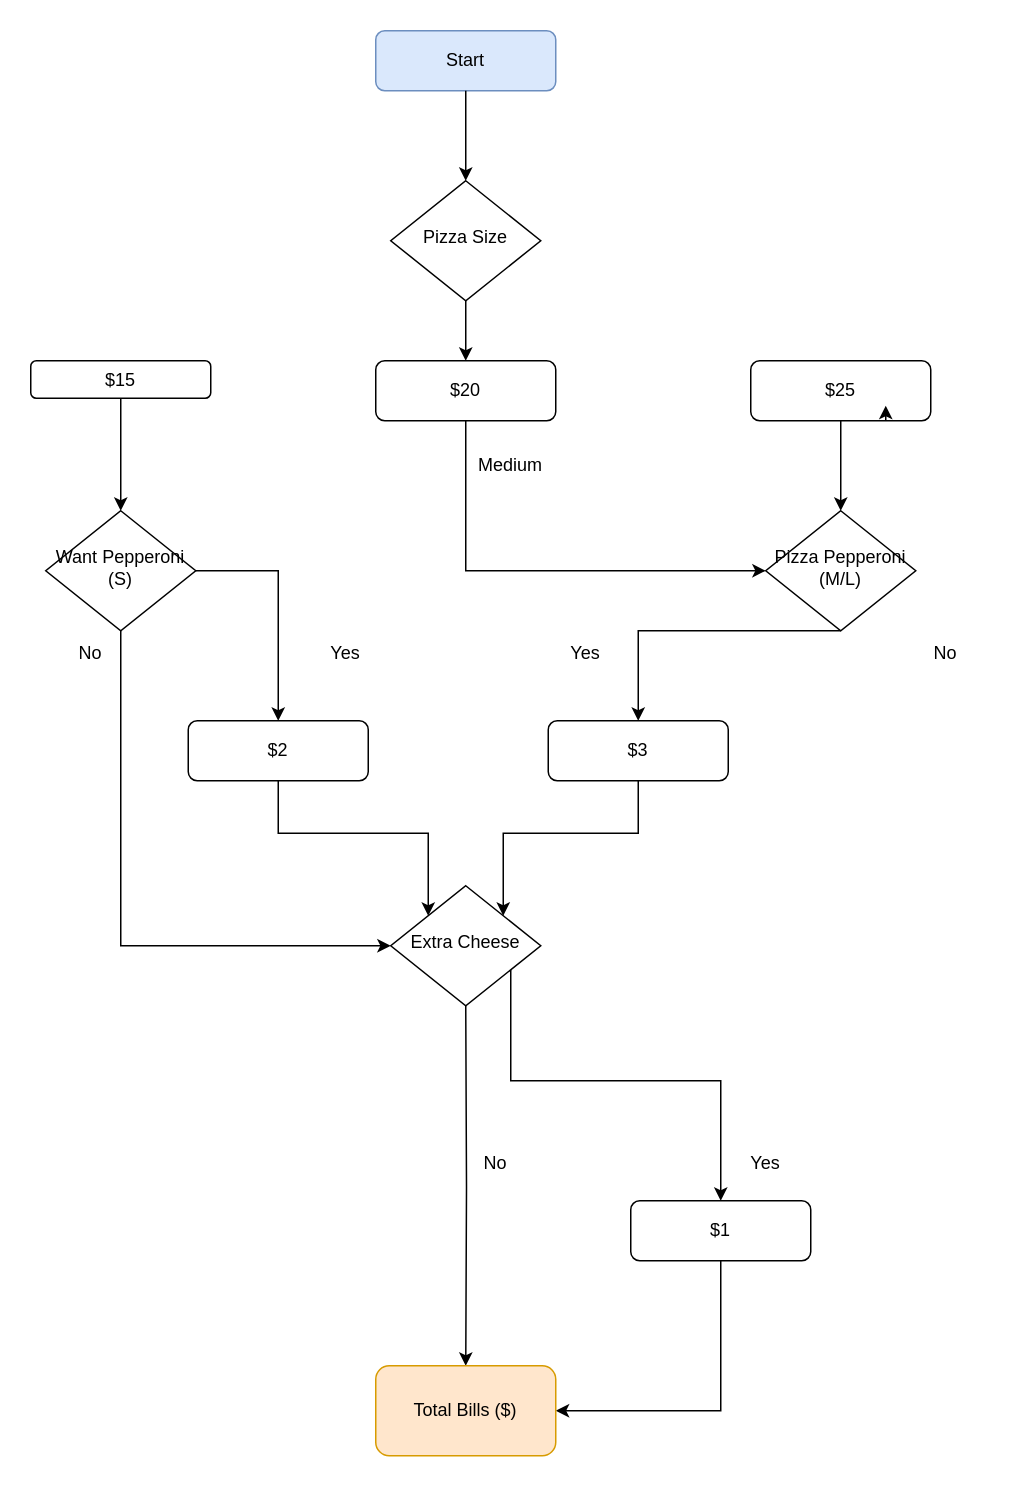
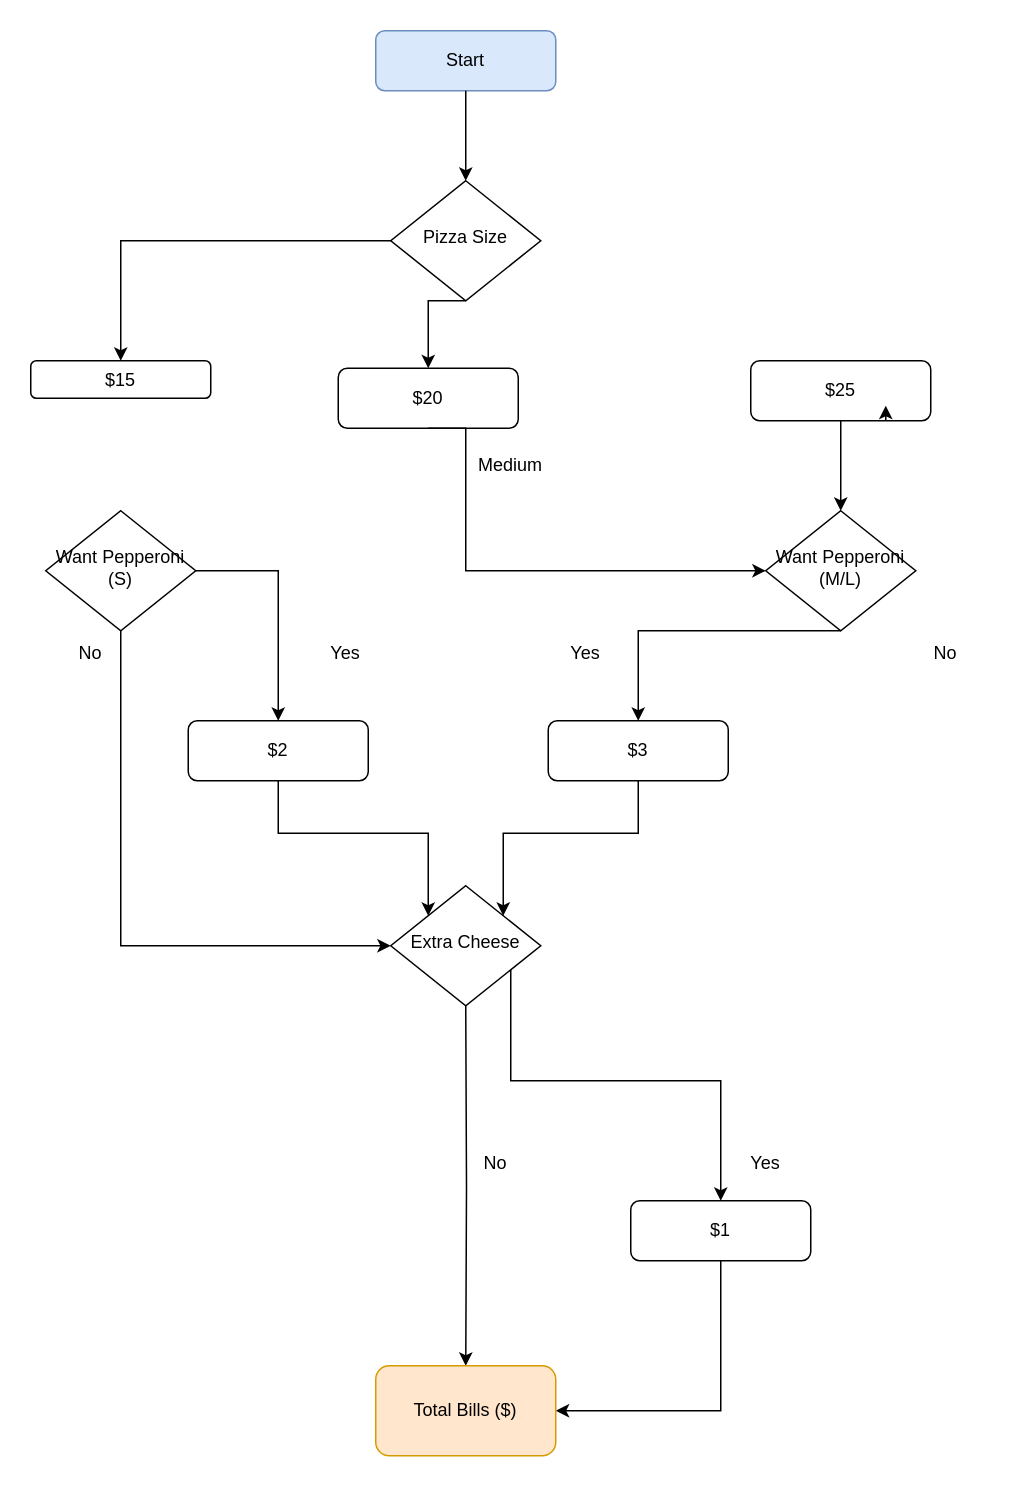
none -> (201, 241)
(466, 391) -> (428, 398)
(121, 450) -> none
(841, 568) -> (841, 568)
